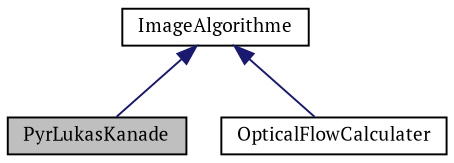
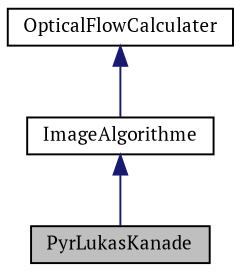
(282, 88) -> (120, 92)
